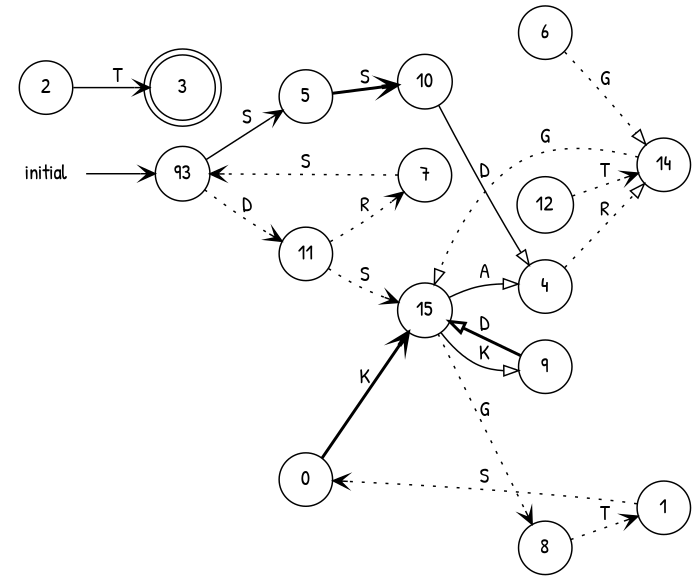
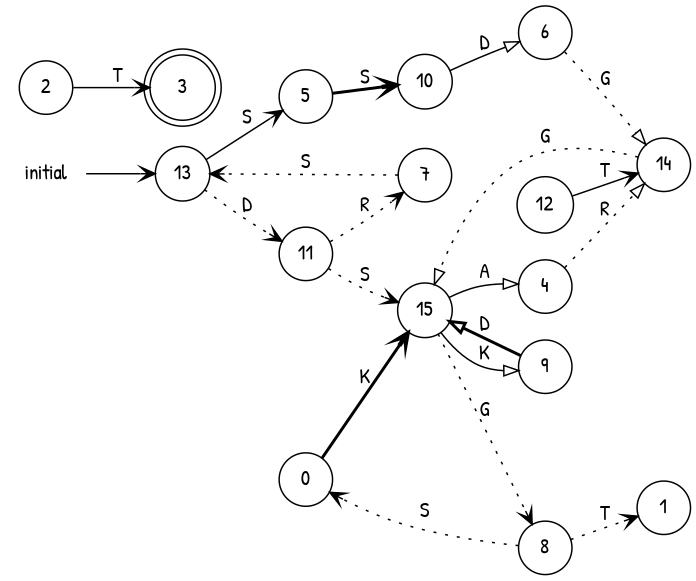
(183, 174) -> (183, 174)
(479, 180) -> (477, 58)
(598, 187) -> (598, 187)
(493, 490) -> (428, 531)
